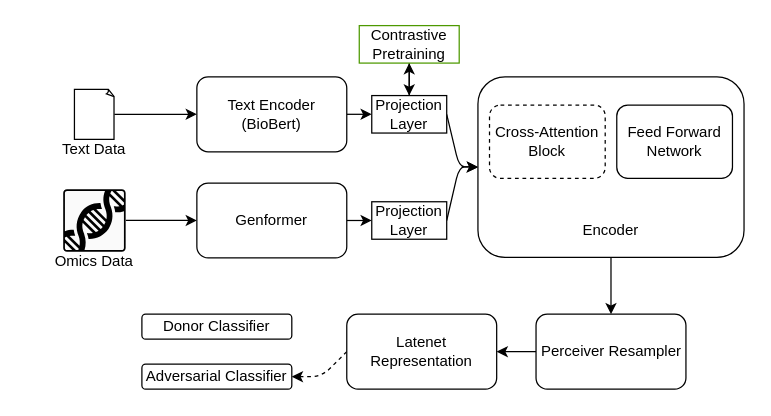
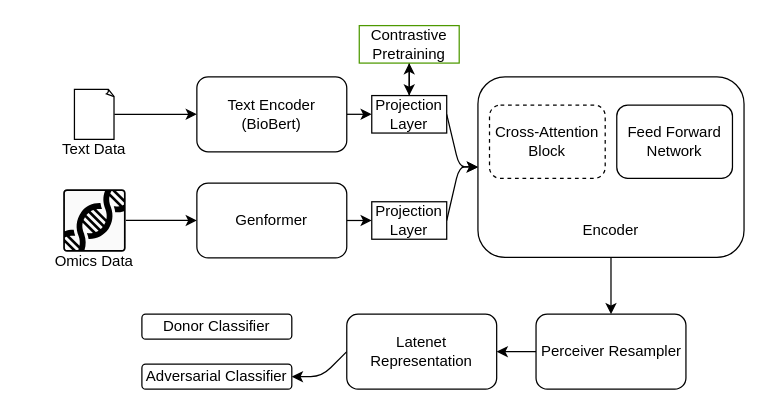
(326, 372) -> (326, 372)
